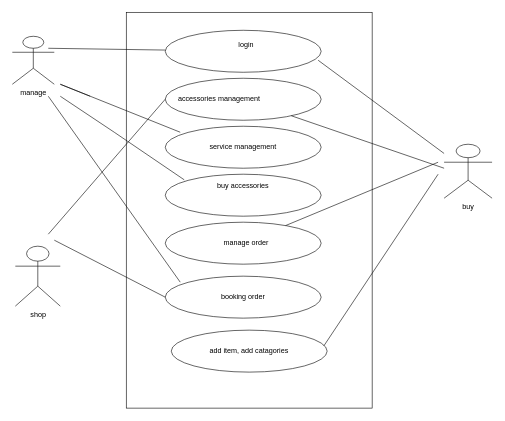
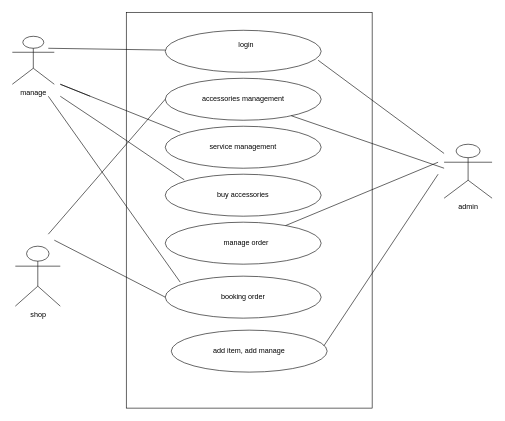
(219, 99) -> (243, 99)
(243, 186) -> (243, 195)
(469, 207) -> (469, 207)
(249, 351) -> (249, 351)
